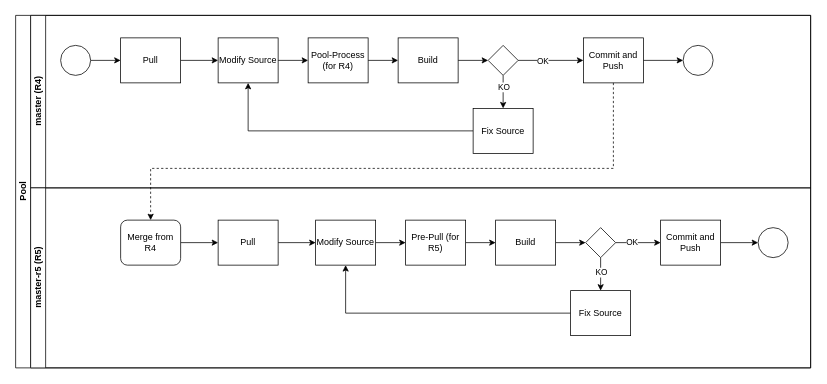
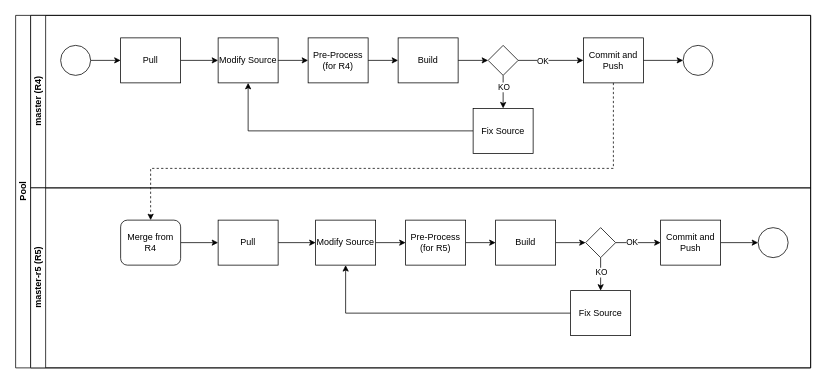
(338, 60) -> (338, 60)
(435, 243) -> (435, 243)
